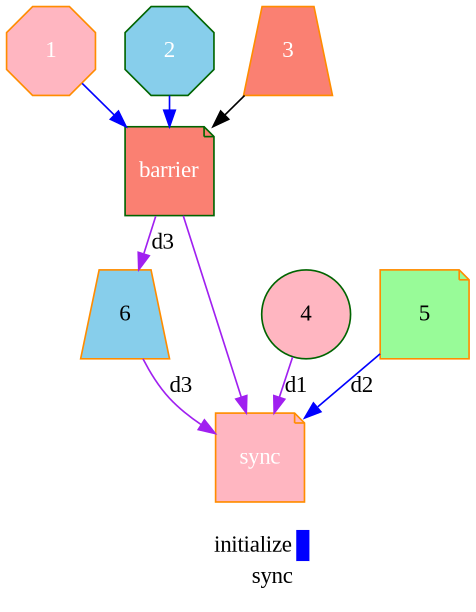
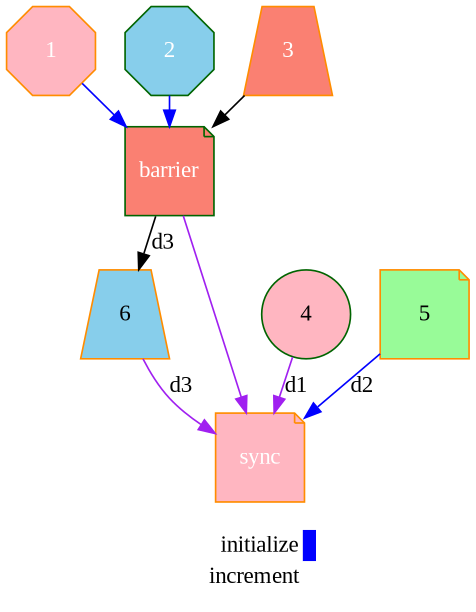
(150, 235) -> (150, 235)
(272, 576) -> (254, 576)
